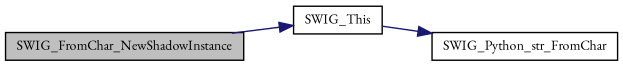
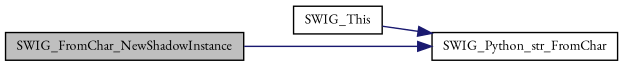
(255, 30) -> (331, 46)
